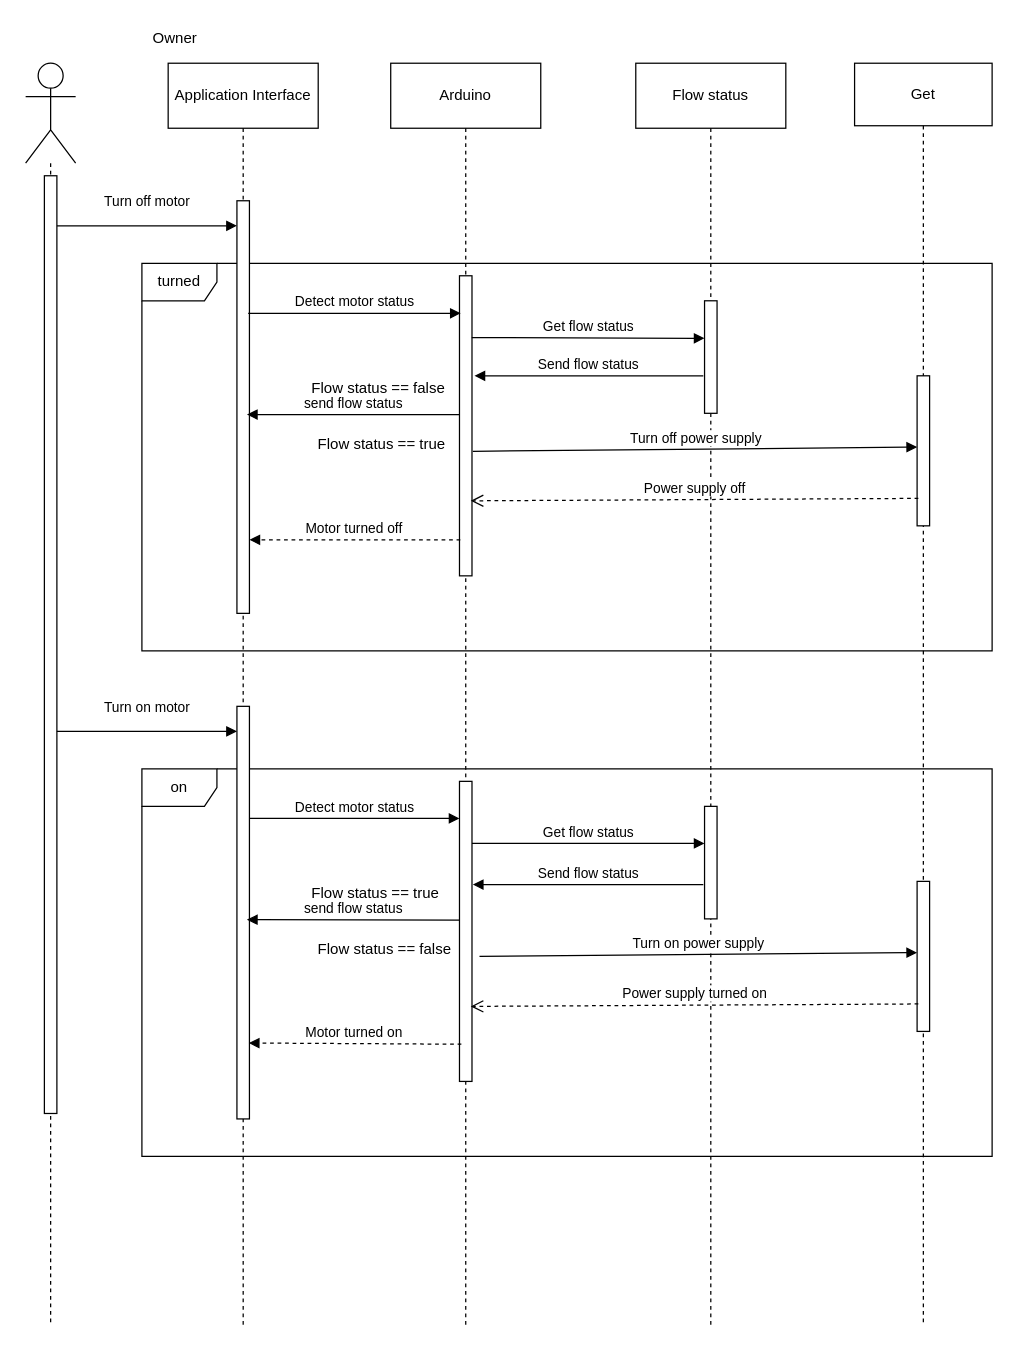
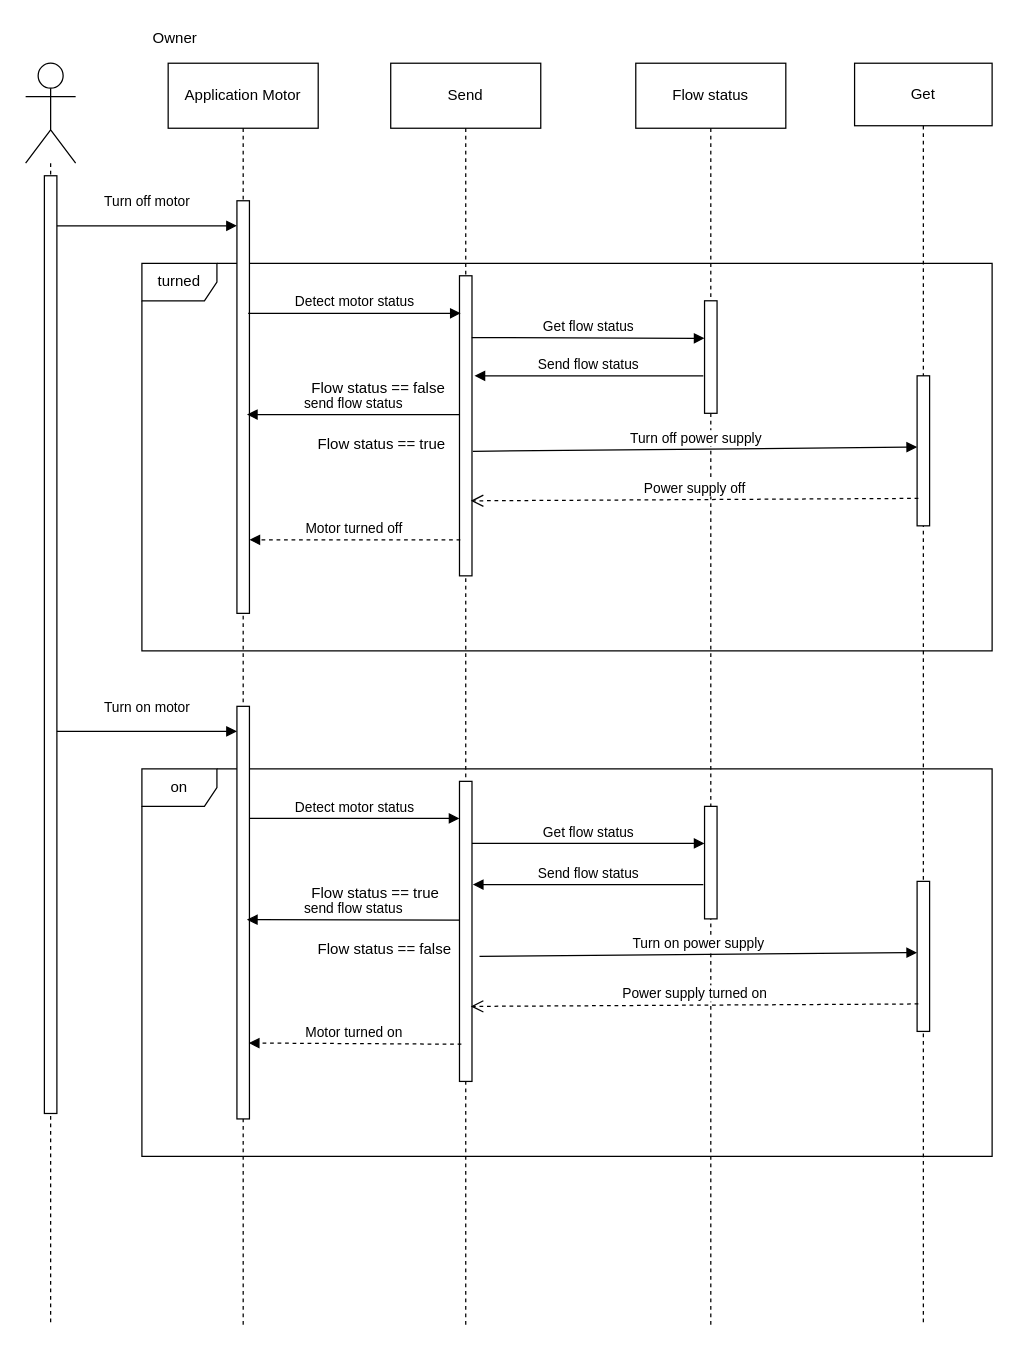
(243, 96) -> (243, 96)
(466, 96) -> (466, 96)
